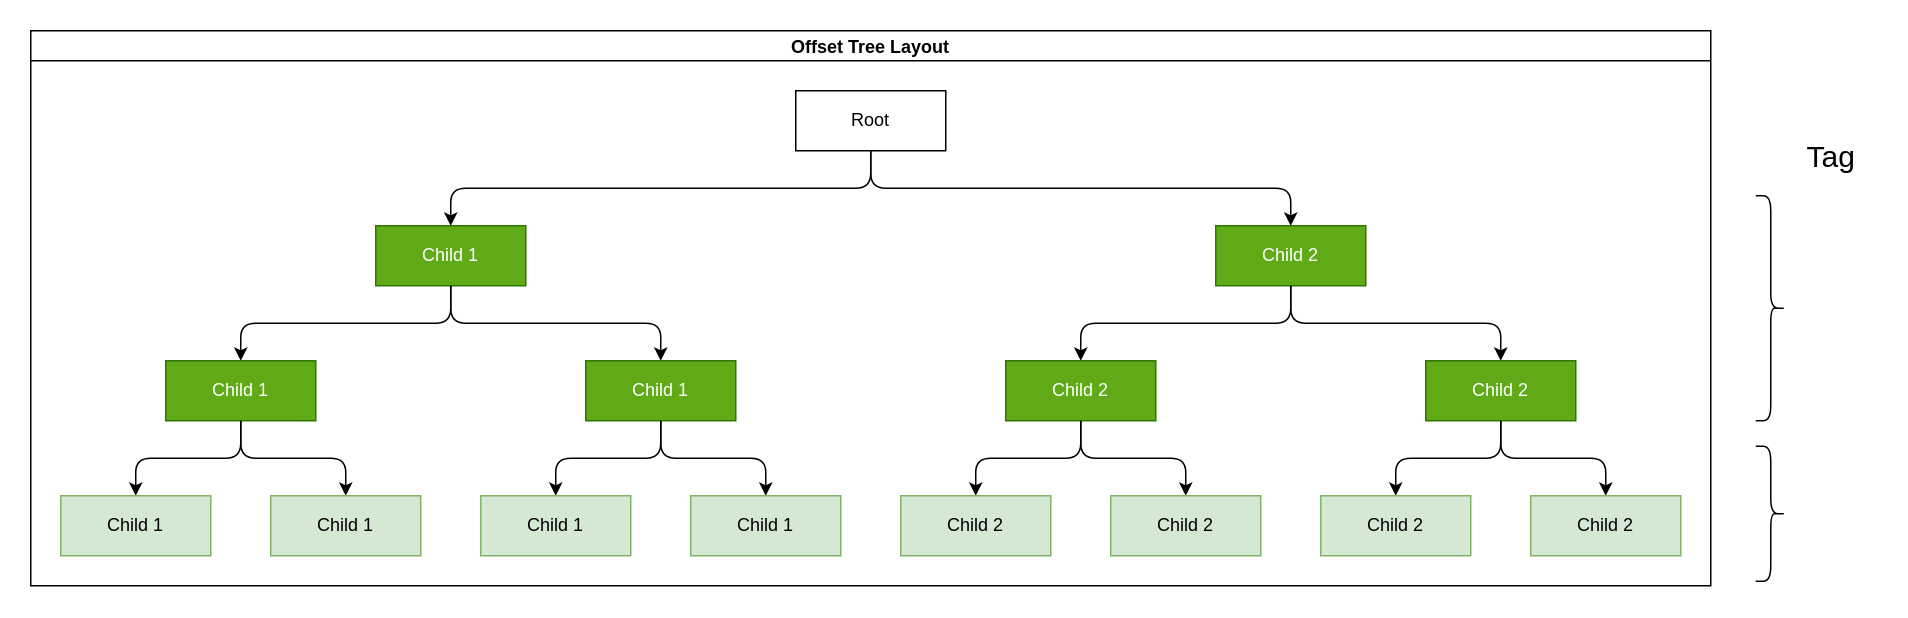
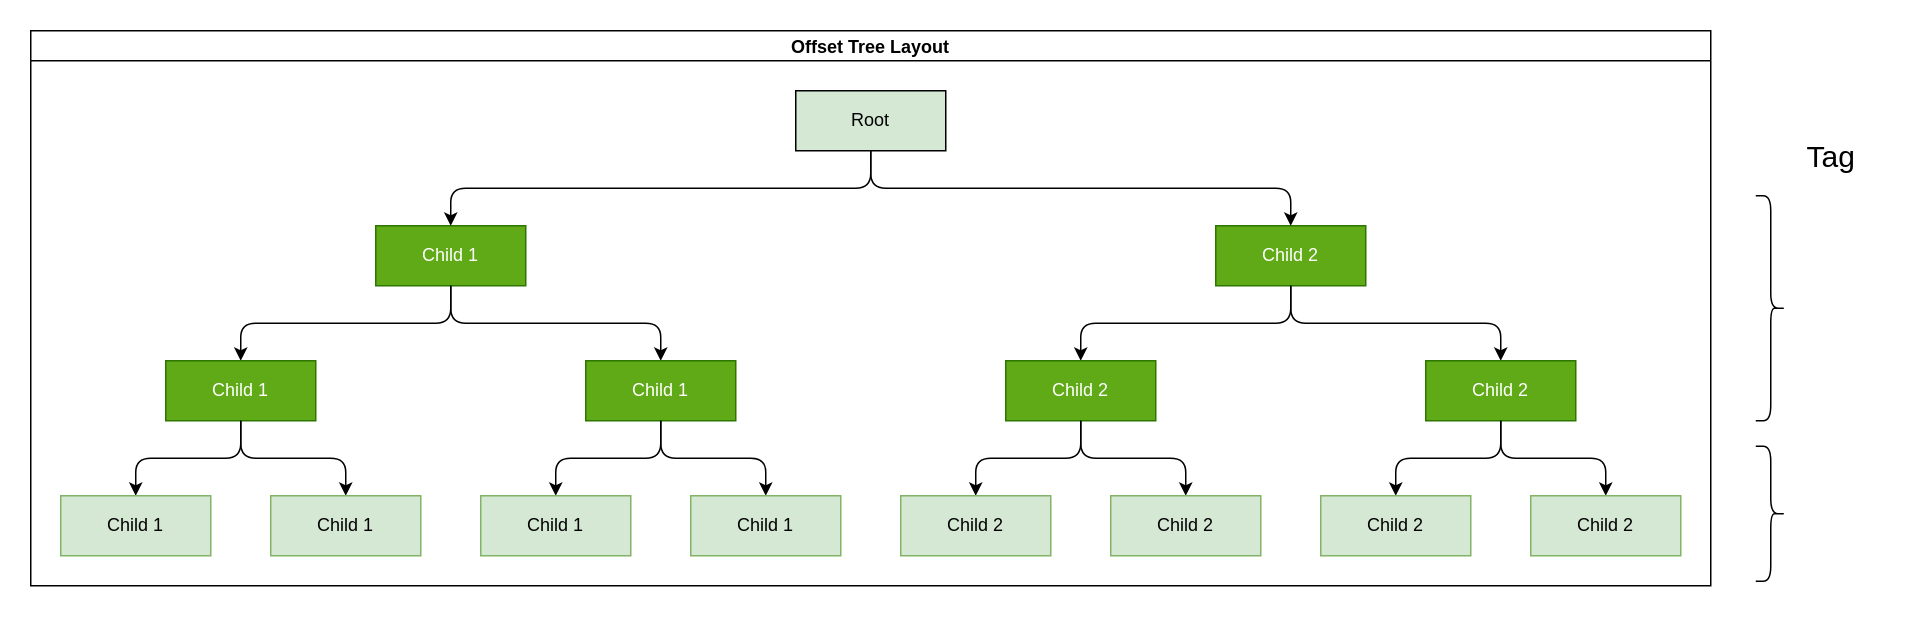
(871, 121) -> (871, 121)
